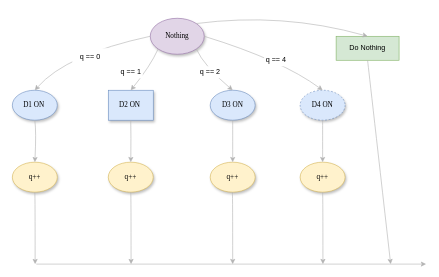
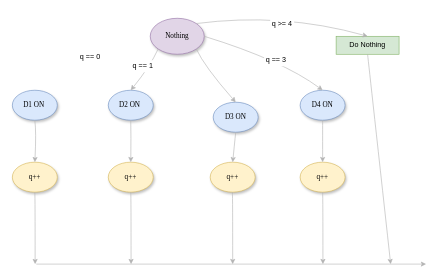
none -> (282, 24)
(126, 42) -> none
(368, 48) -> (368, 45)
(276, 60) -> (276, 60)
(131, 72) -> (143, 66)
(210, 72) -> none
(131, 105) -> (131, 105)
(233, 105) -> (236, 117)
(323, 105) -> (323, 105)
